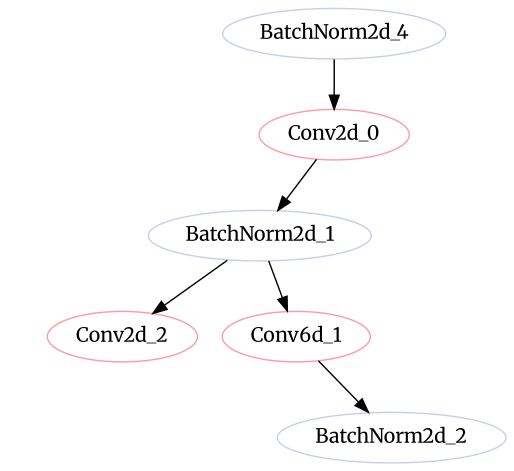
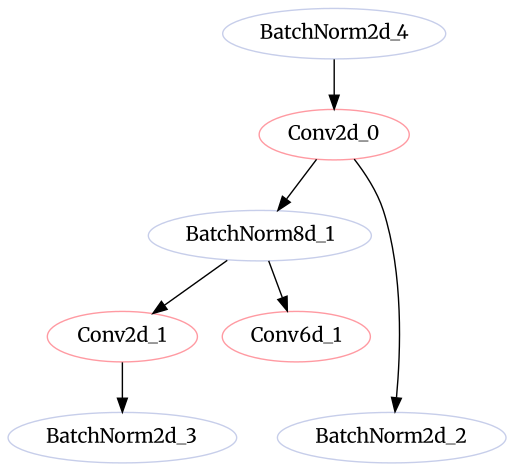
(260, 236) -> (260, 236)
(122, 337) -> (122, 337)
(338, 381) -> (396, 274)
none -> (122, 438)
